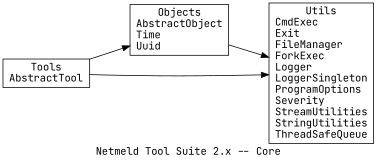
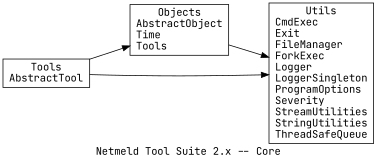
(179, 30) -> (179, 30)
